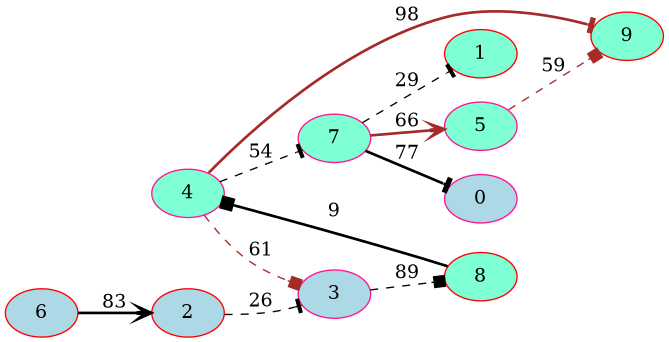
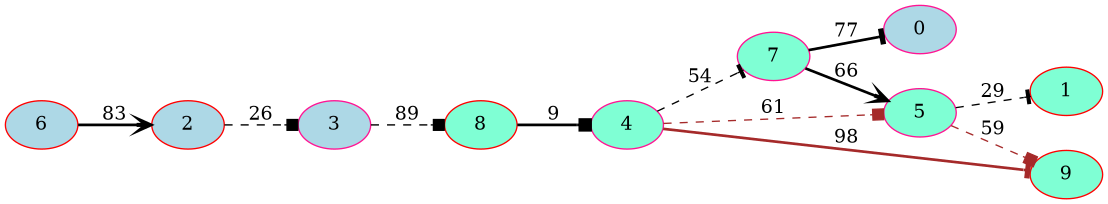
(405, 98) -> (990, 103)
(401, 133) -> (840, 82)
(241, 255) -> (767, 119)
(260, 313) -> (254, 125)
